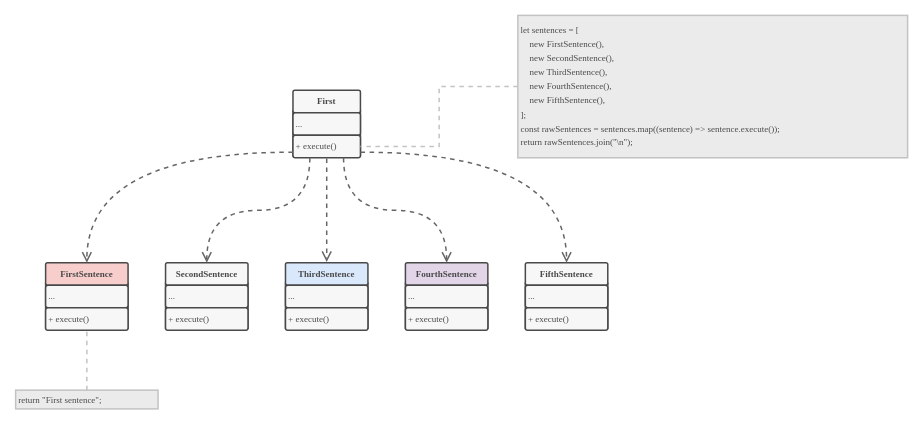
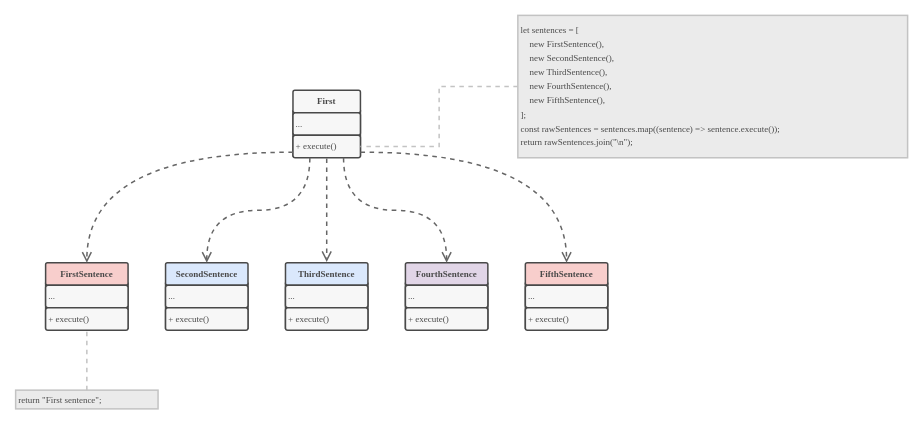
(207, 274) -> (207, 274)
(567, 274) -> (567, 274)
